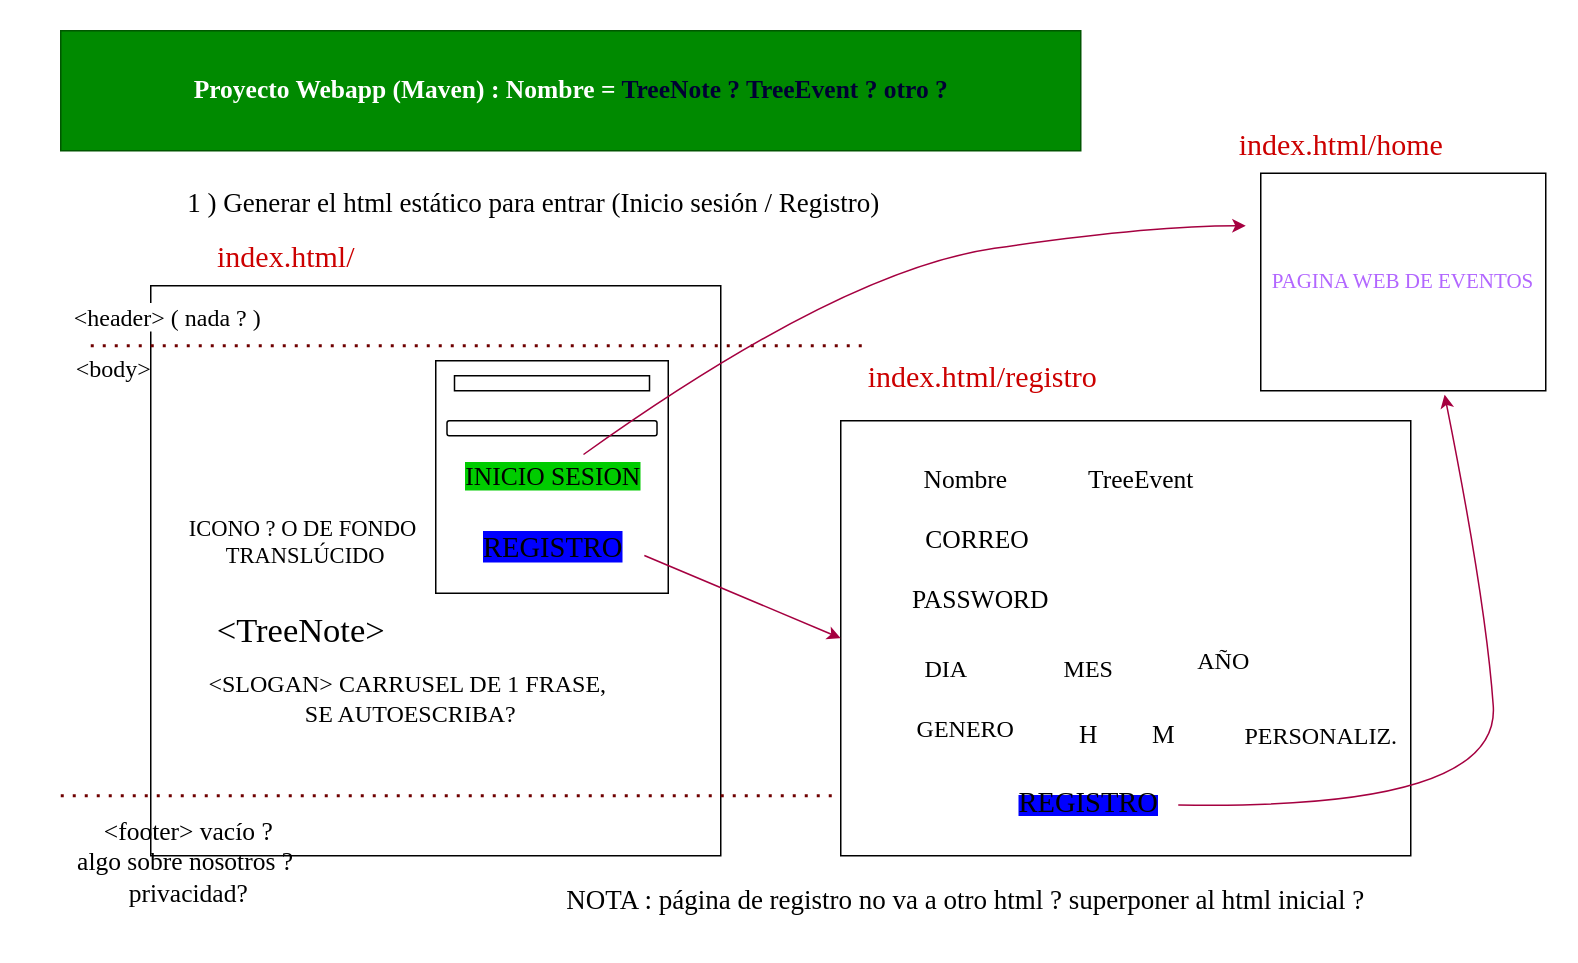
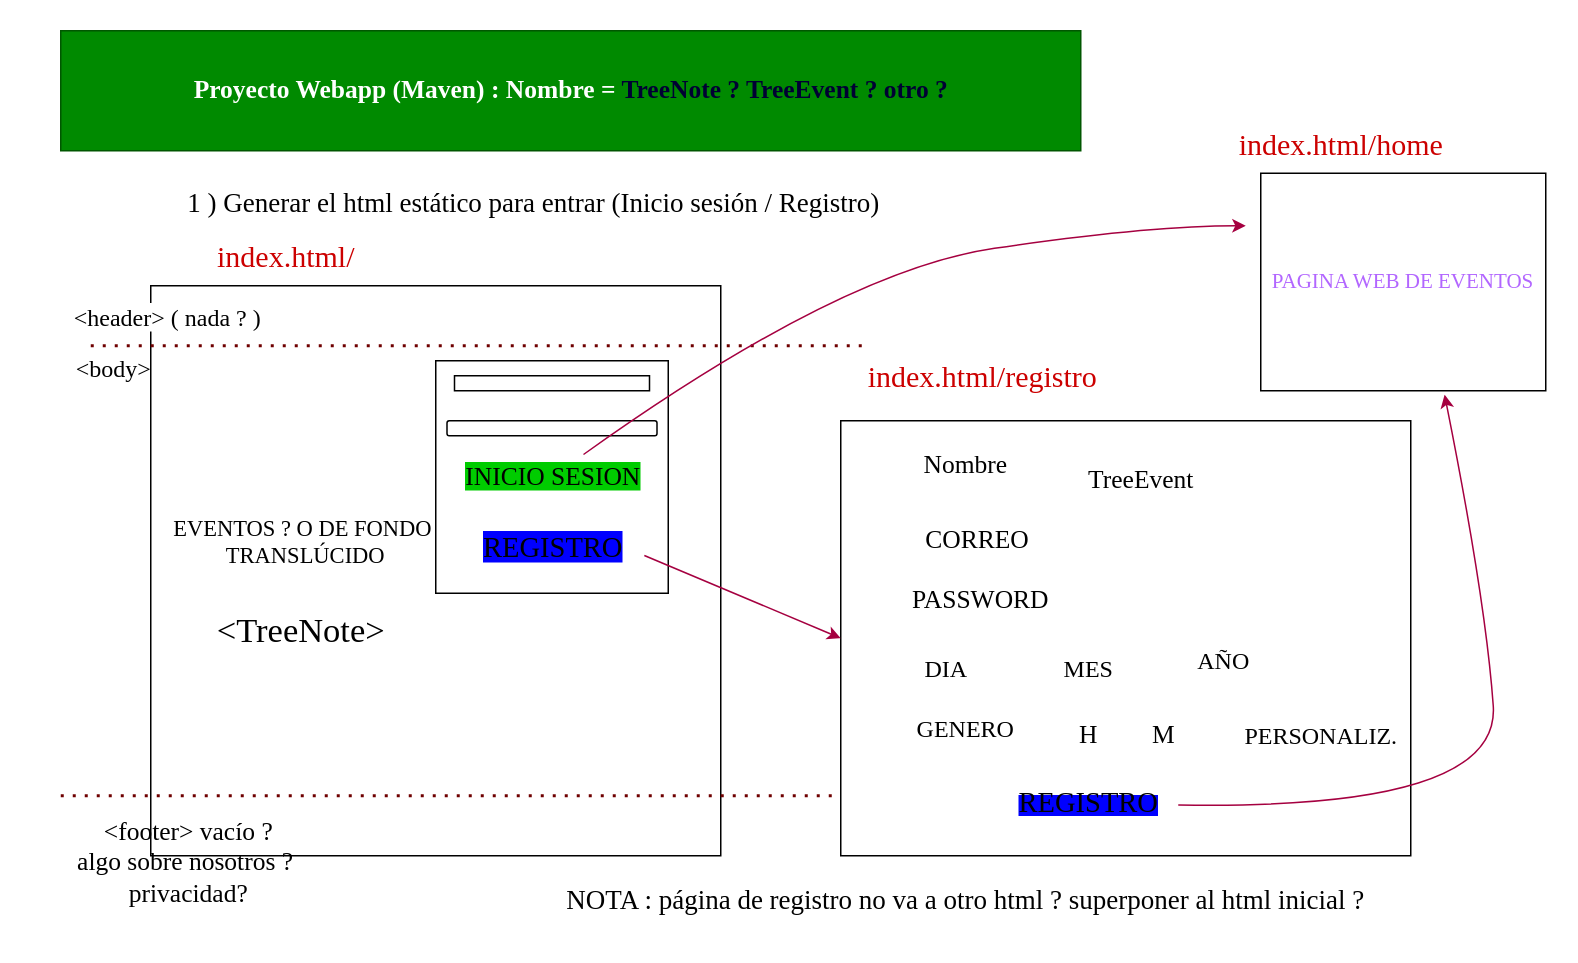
(965, 481) -> (965, 466)
(306, 541) -> (306, 541)
(410, 698) -> none
